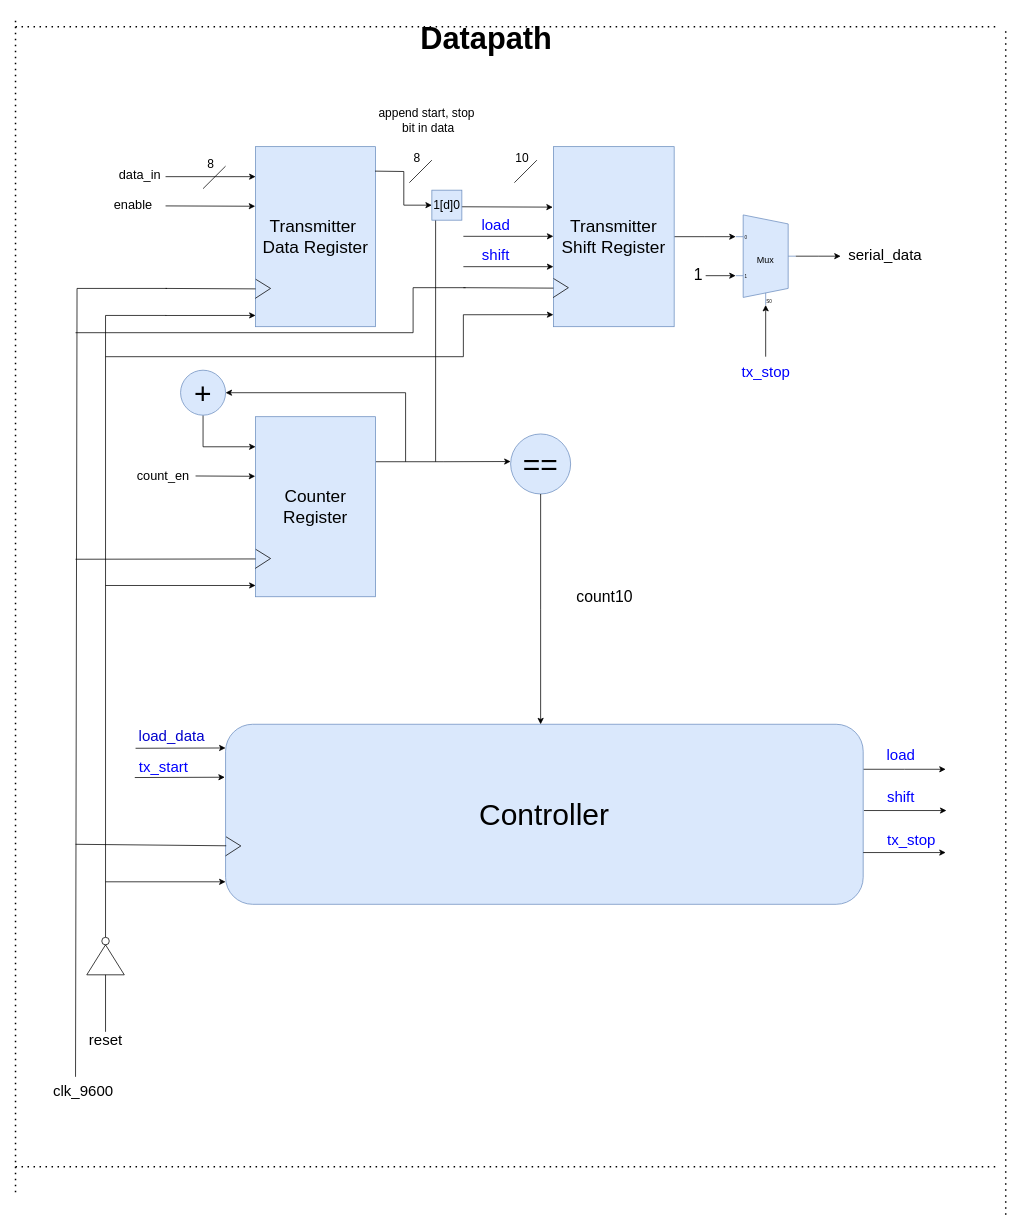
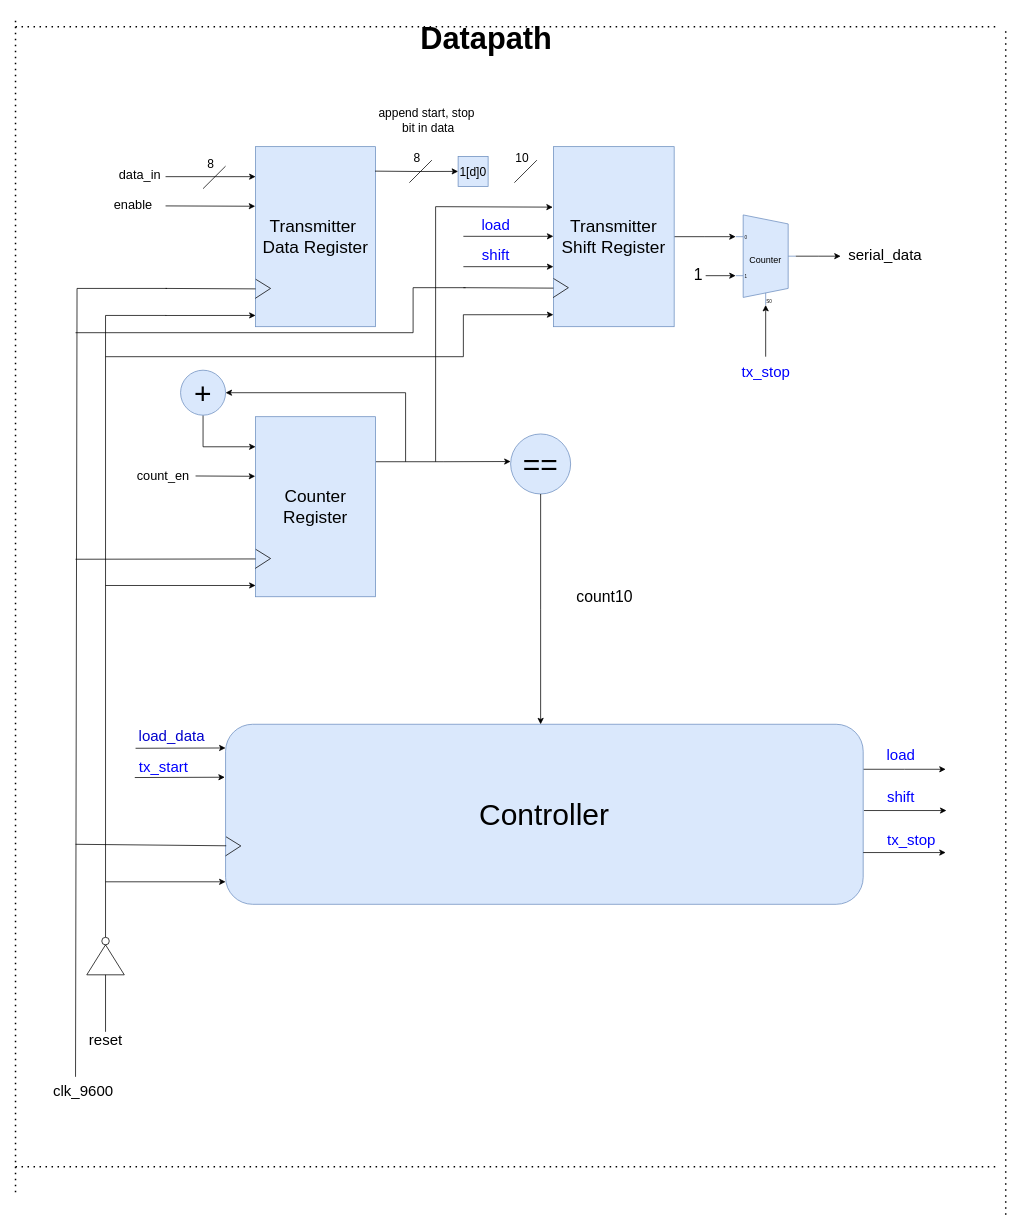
(447, 205) -> (473, 171)
(746, 237) -> (746, 237)
